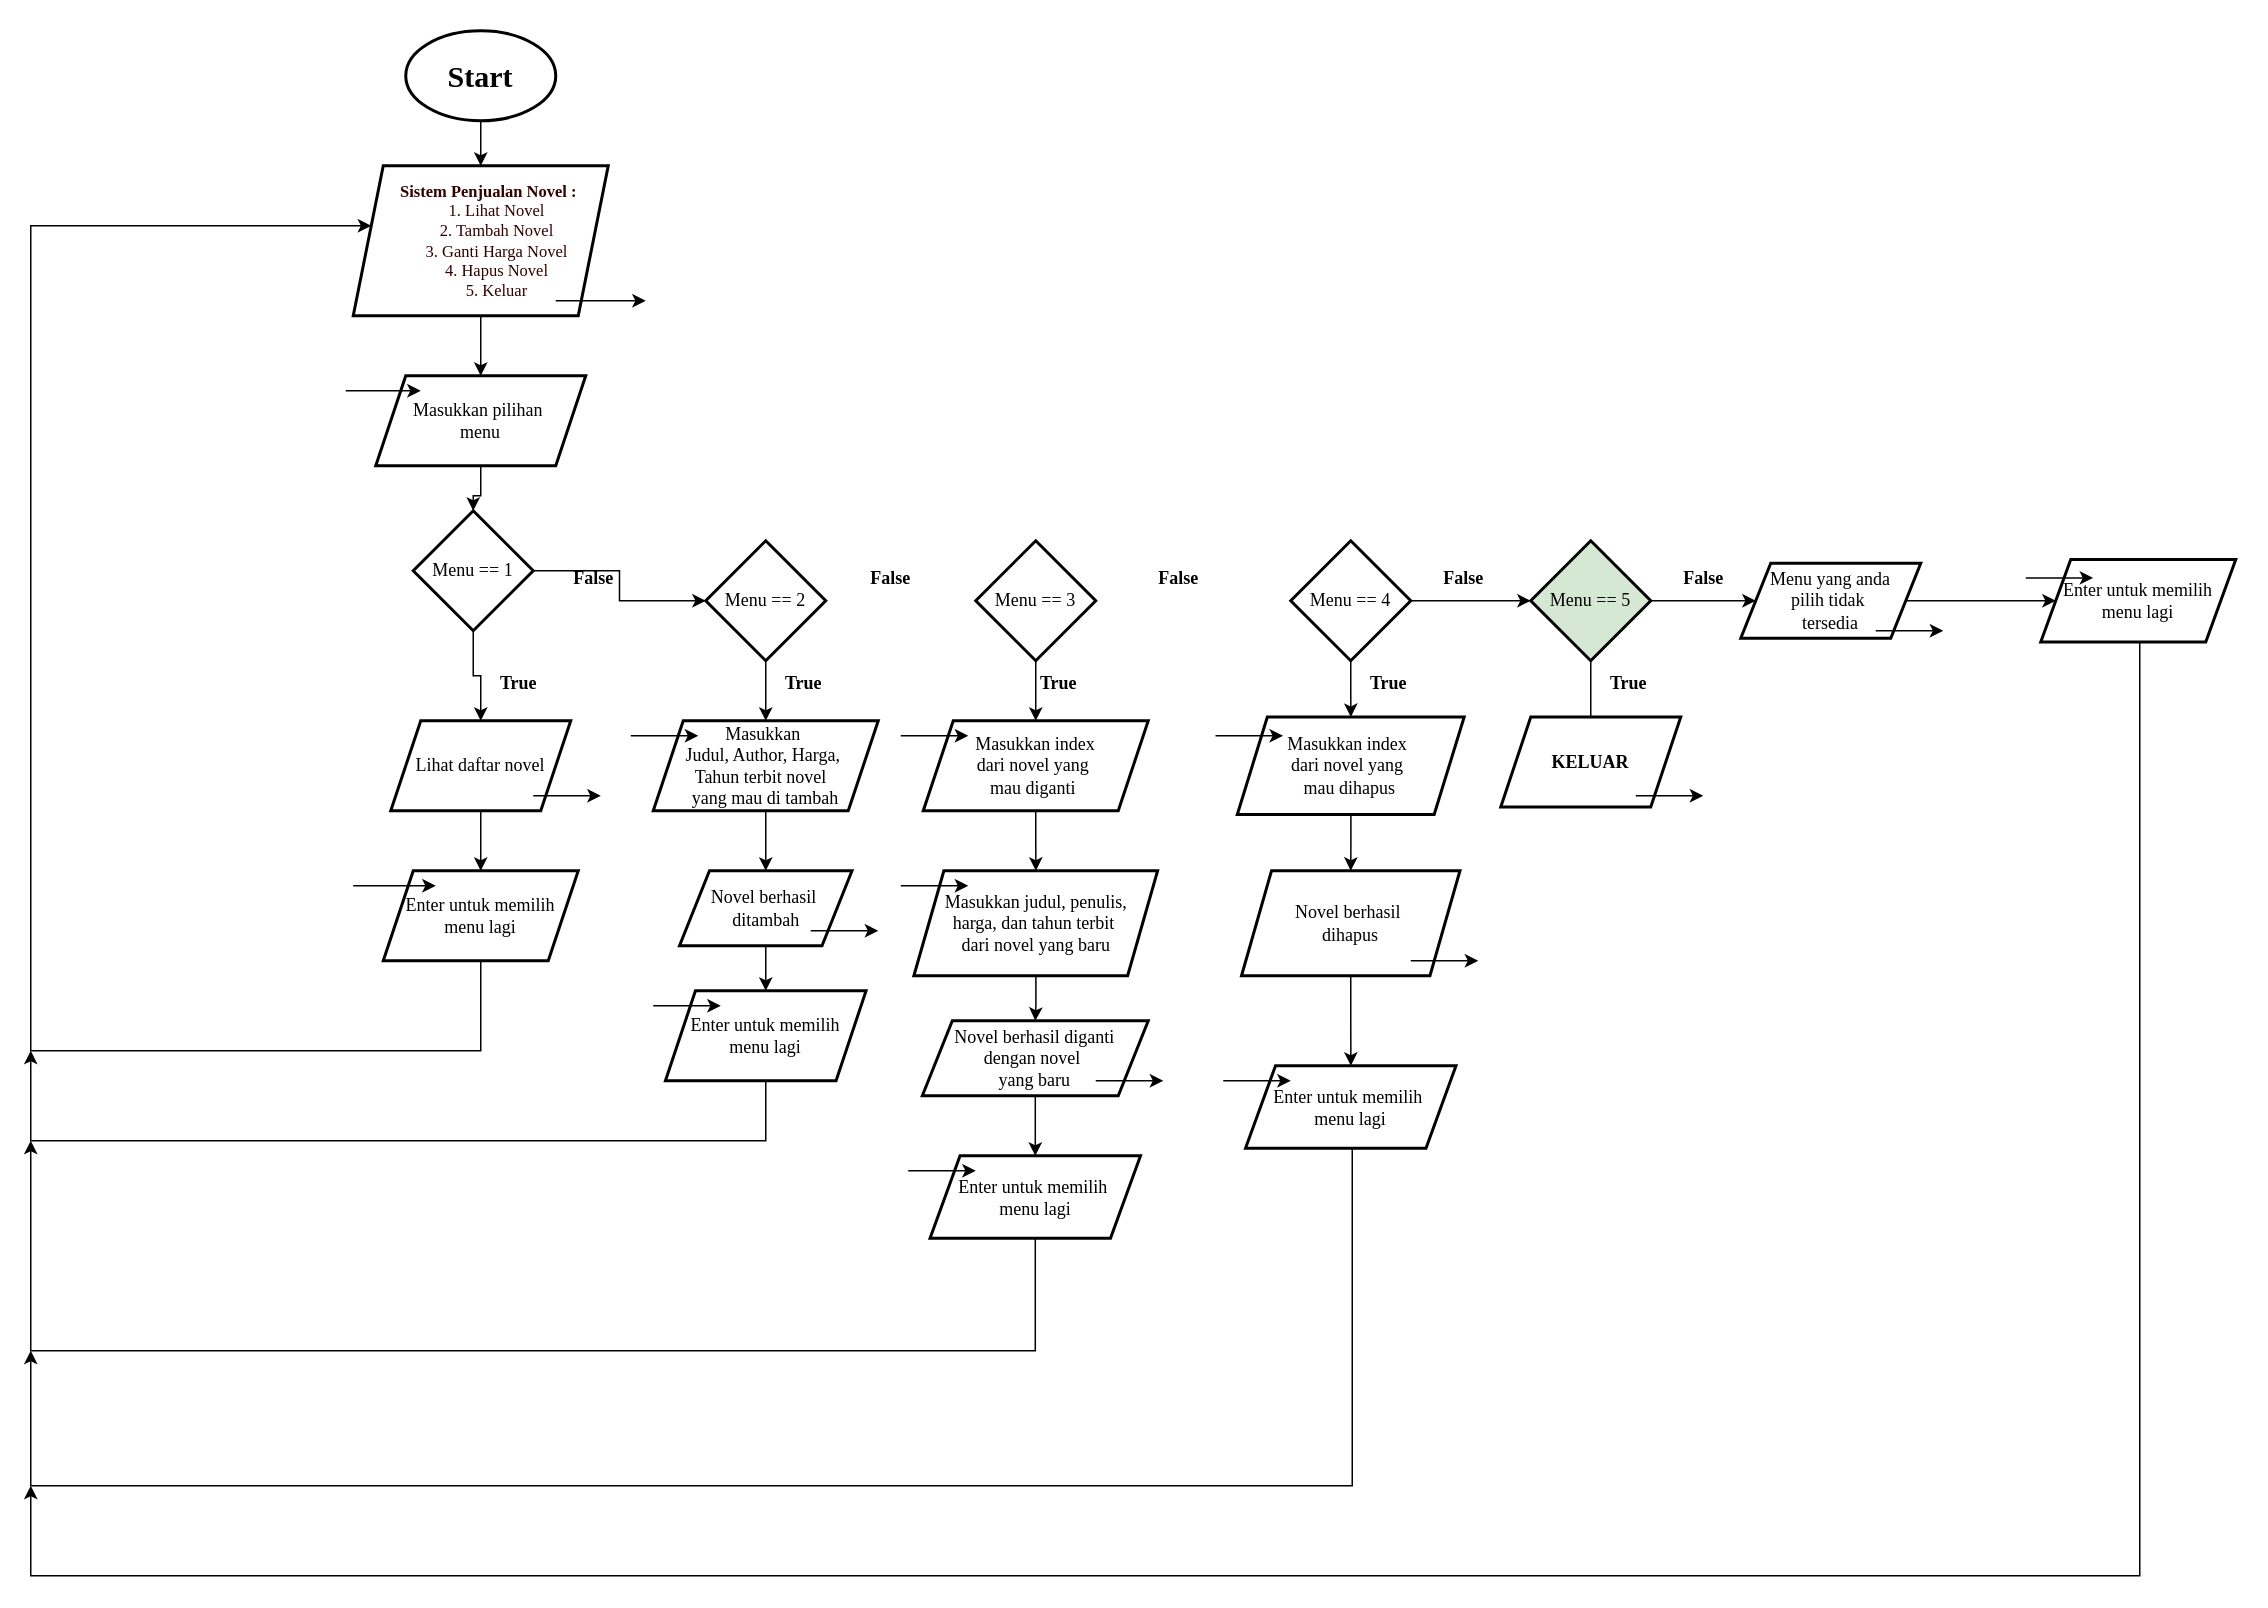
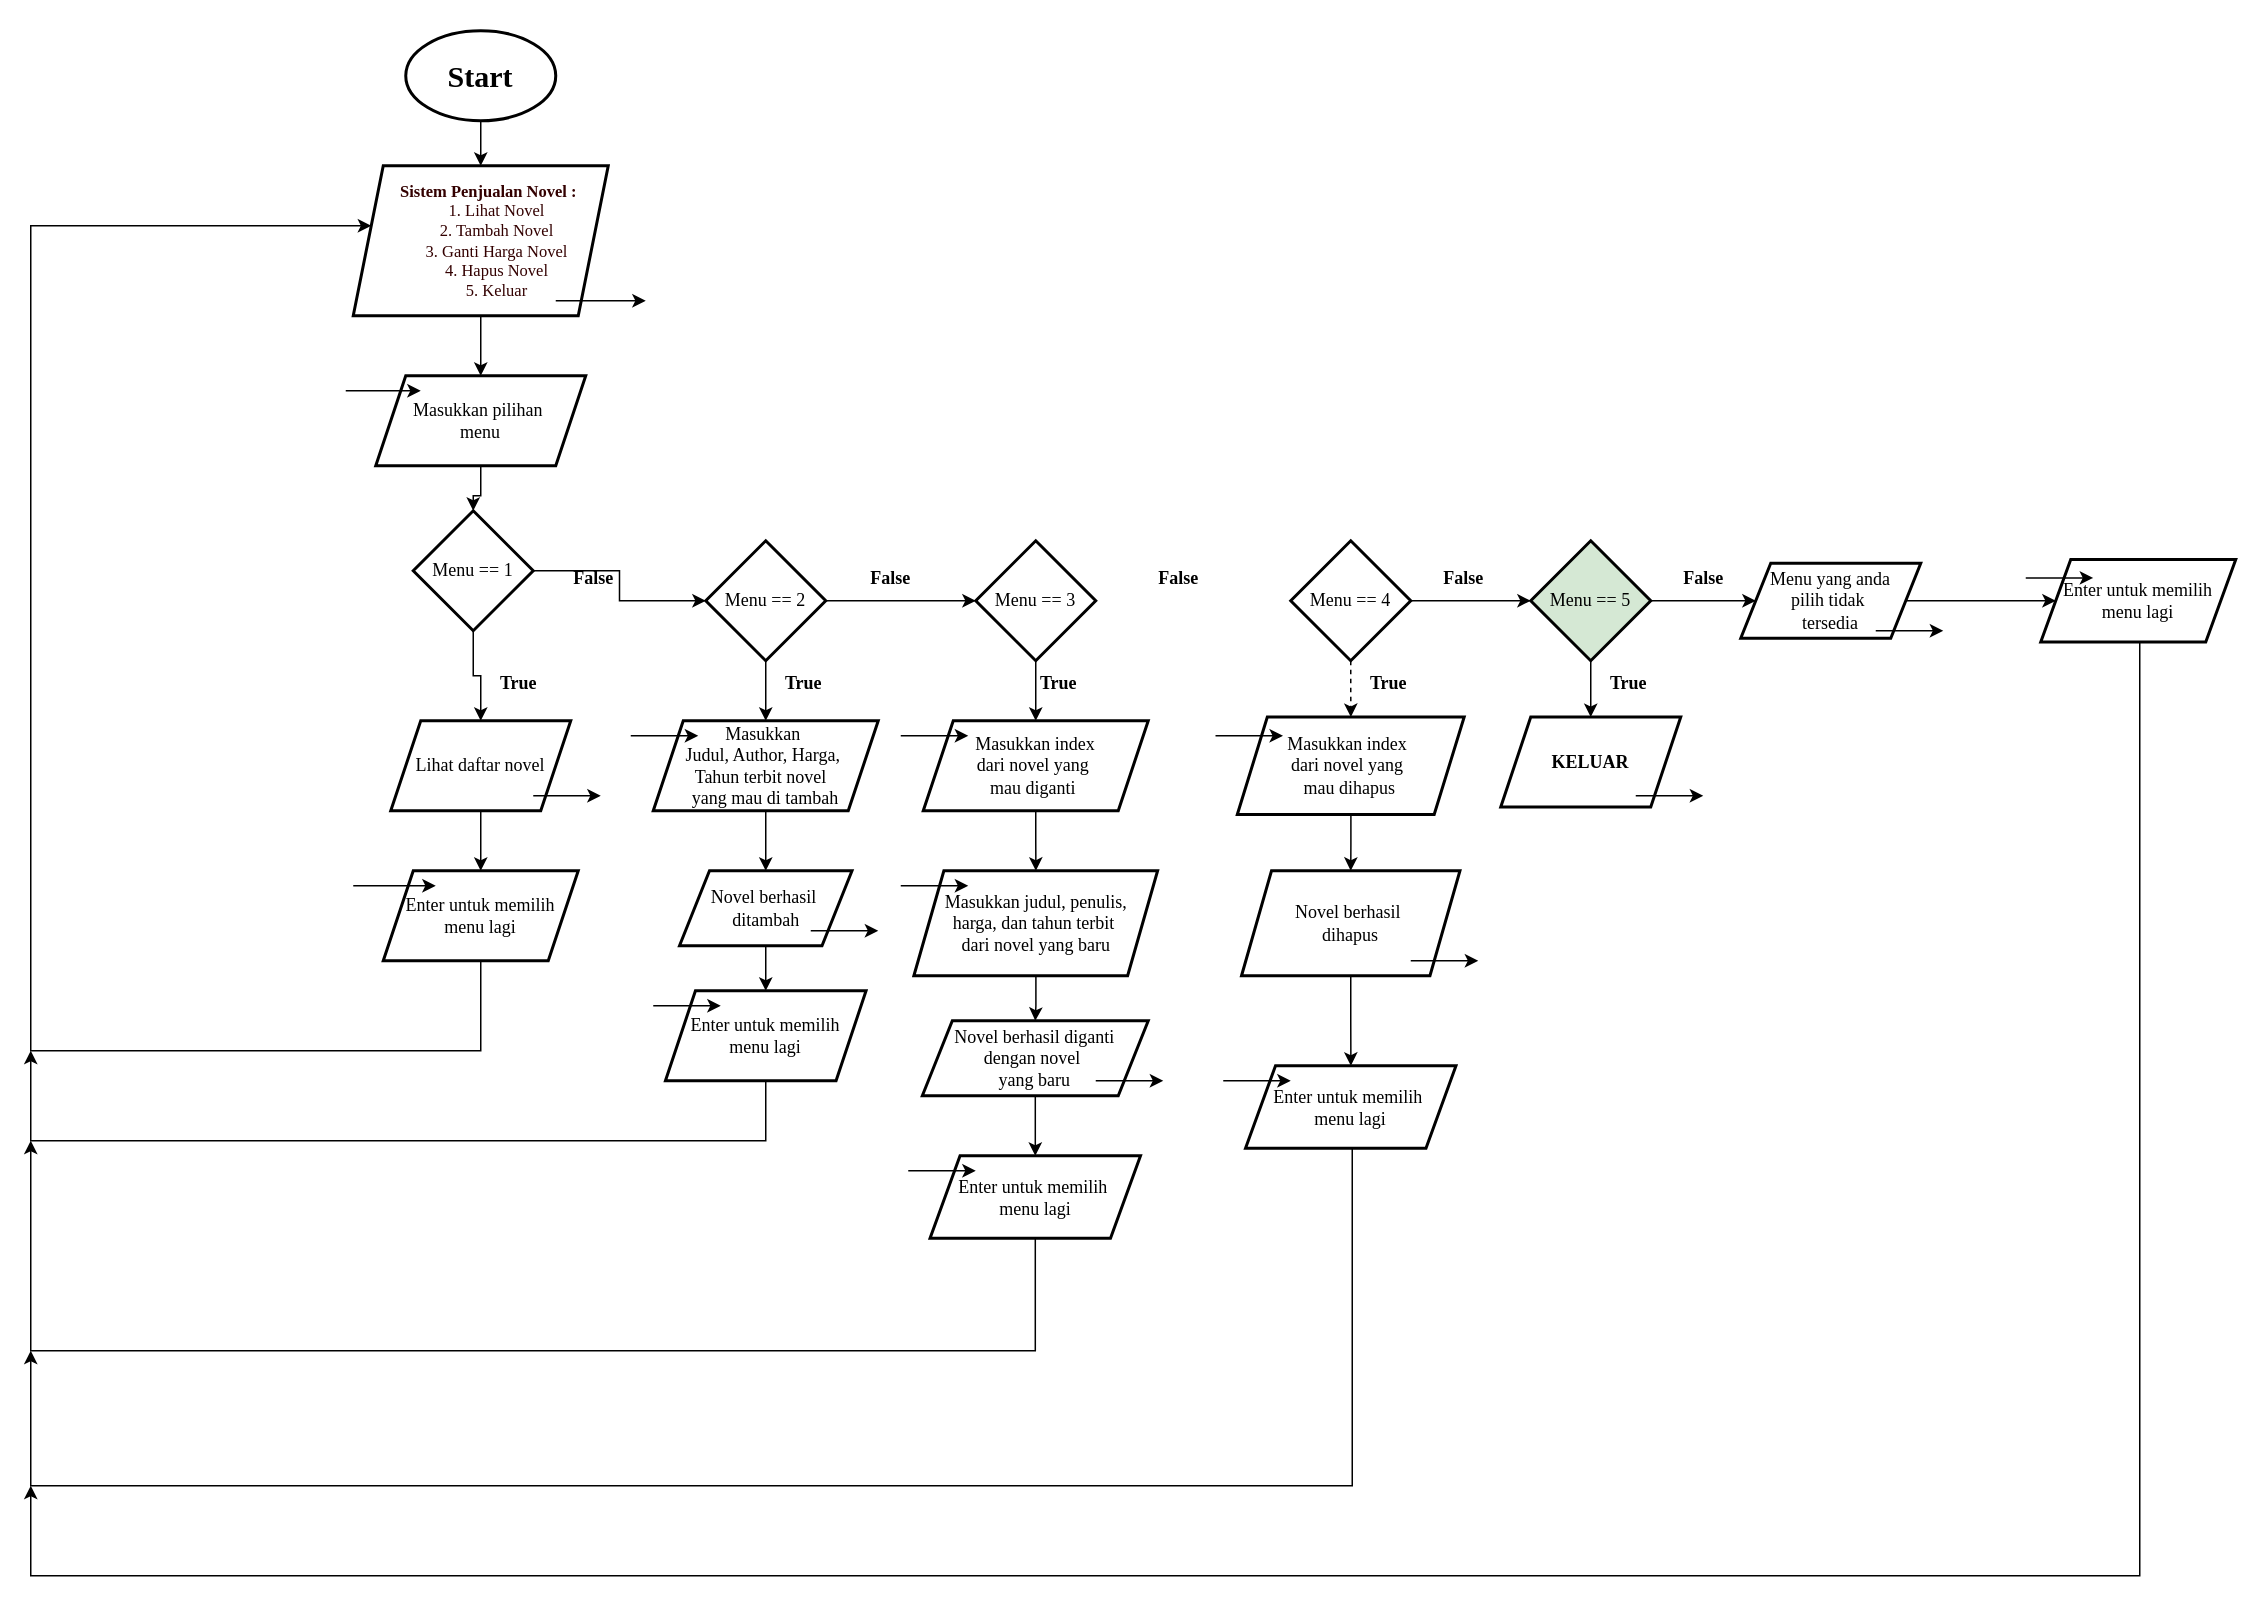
none -> (896, 601)
(1351, 685) -> (1351, 685)
(1591, 709) -> (1591, 705)
